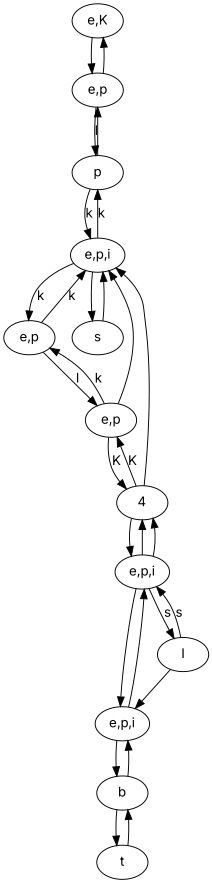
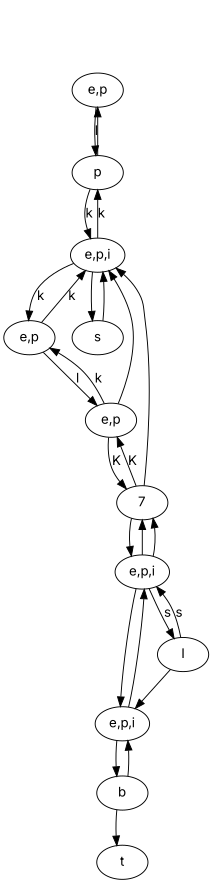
(98, 21) -> none
(142, 503) -> (142, 503)
(129, 833) -> none
